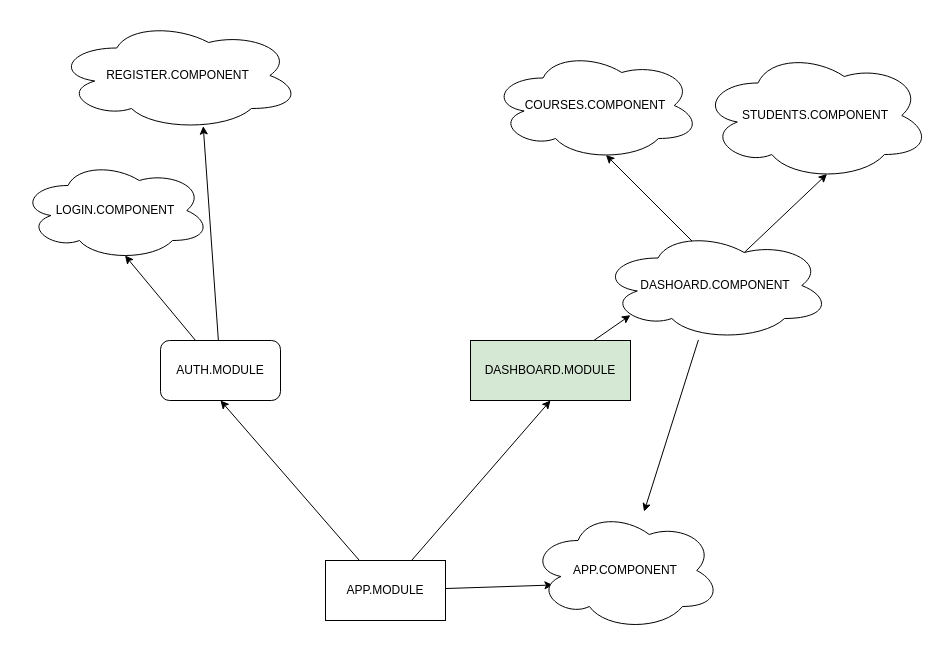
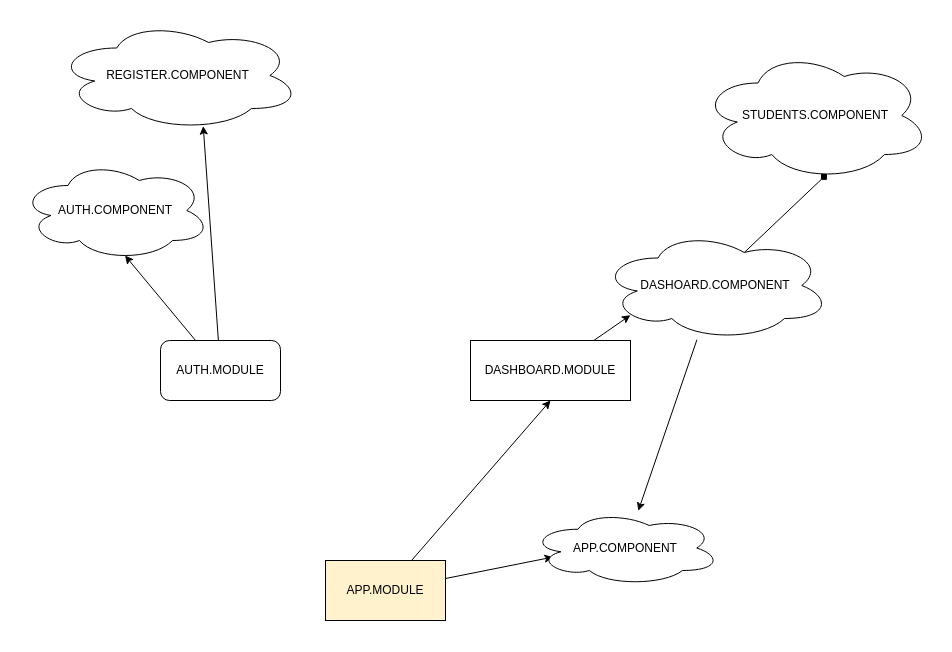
(596, 106) -> none
(822, 179) -> (821, 180)
(652, 201) -> none
(116, 211) -> (116, 211)
(551, 371) -> (551, 371)
(292, 483) -> none
(626, 571) -> (626, 548)
(386, 591) -> (386, 591)
